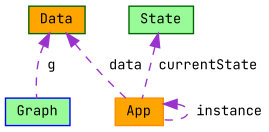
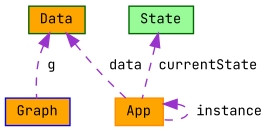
(38, 112) -> (38, 112)
